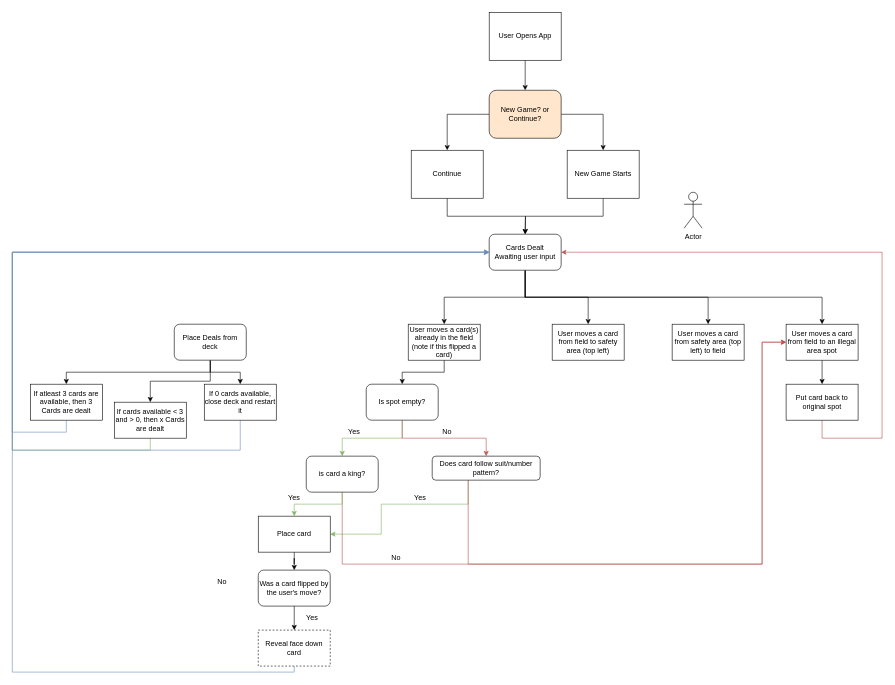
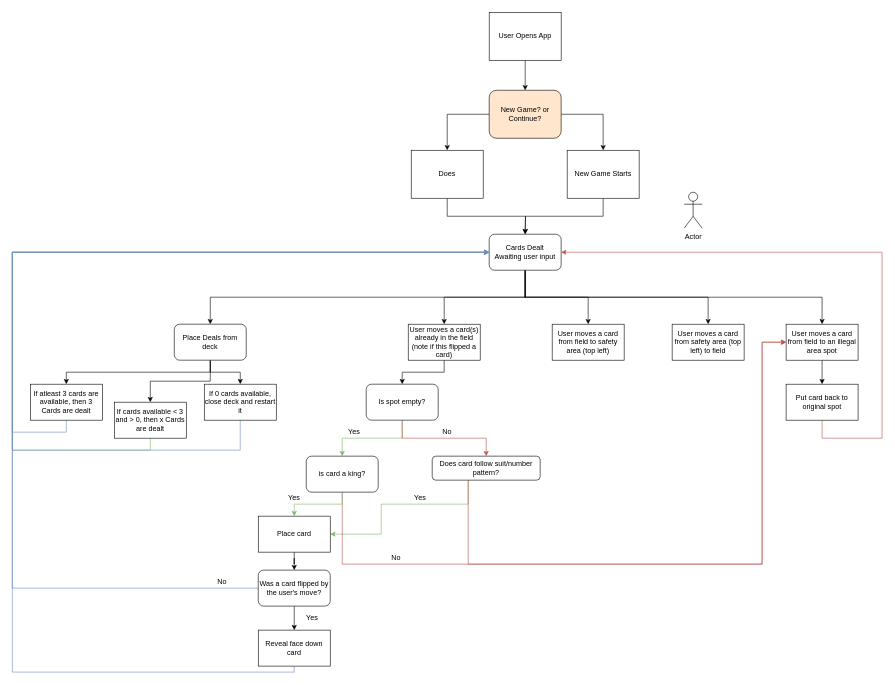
(447, 174) -> (447, 174)
none -> (210, 297)
none -> (136, 588)
(294, 648) -> (294, 648)
